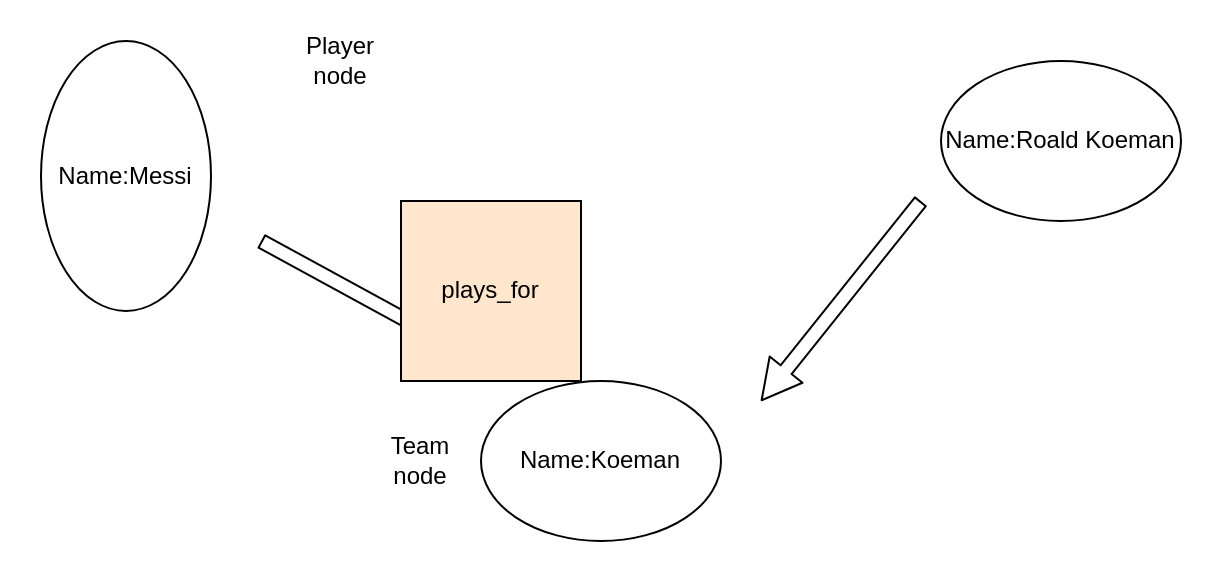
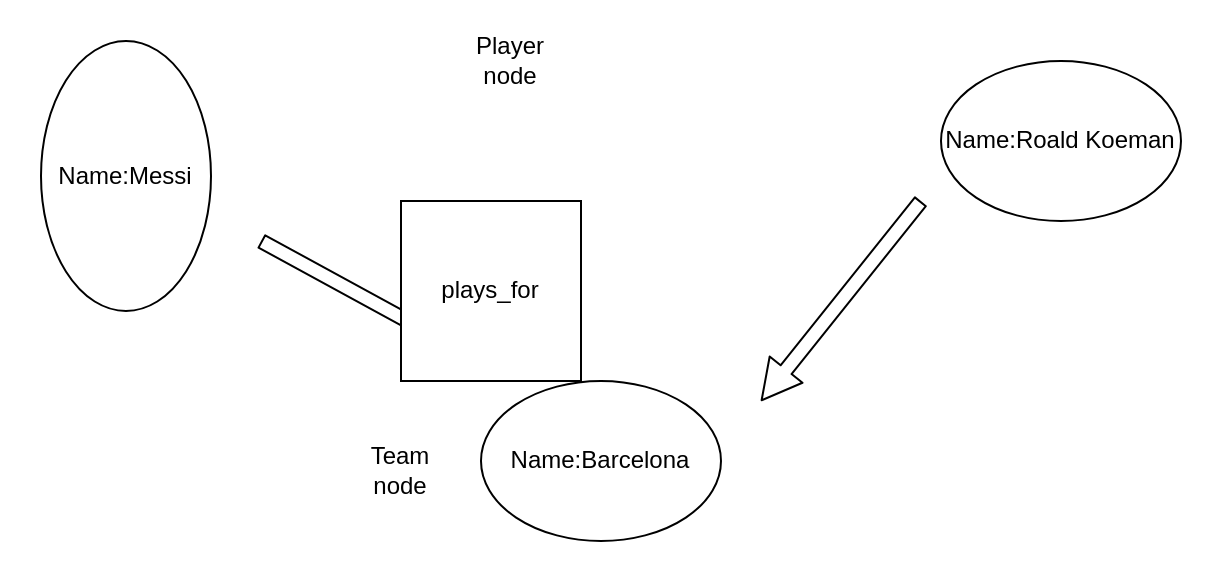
(341, 61) -> (511, 61)
(491, 291) -> (491, 291)
(421, 461) -> (401, 471)
(601, 461) -> (601, 461)
